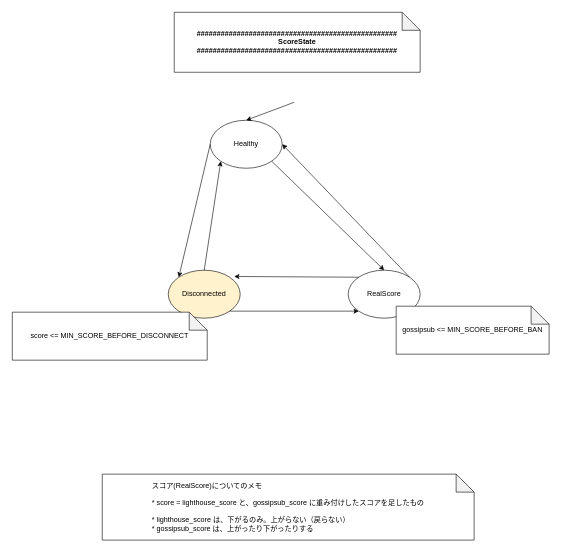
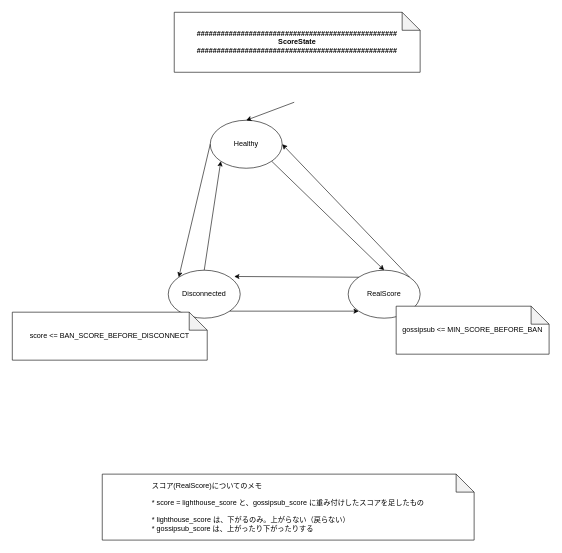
(204, 294) -> (204, 294)
(110, 336) -> (110, 336)
